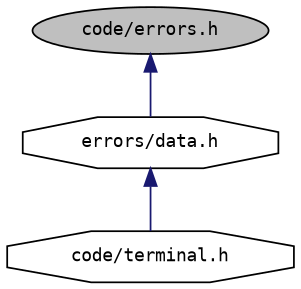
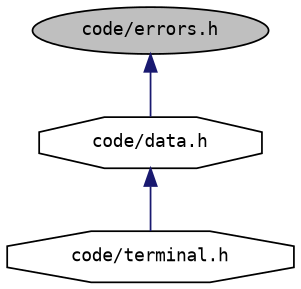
(151, 143) -> (151, 143)
